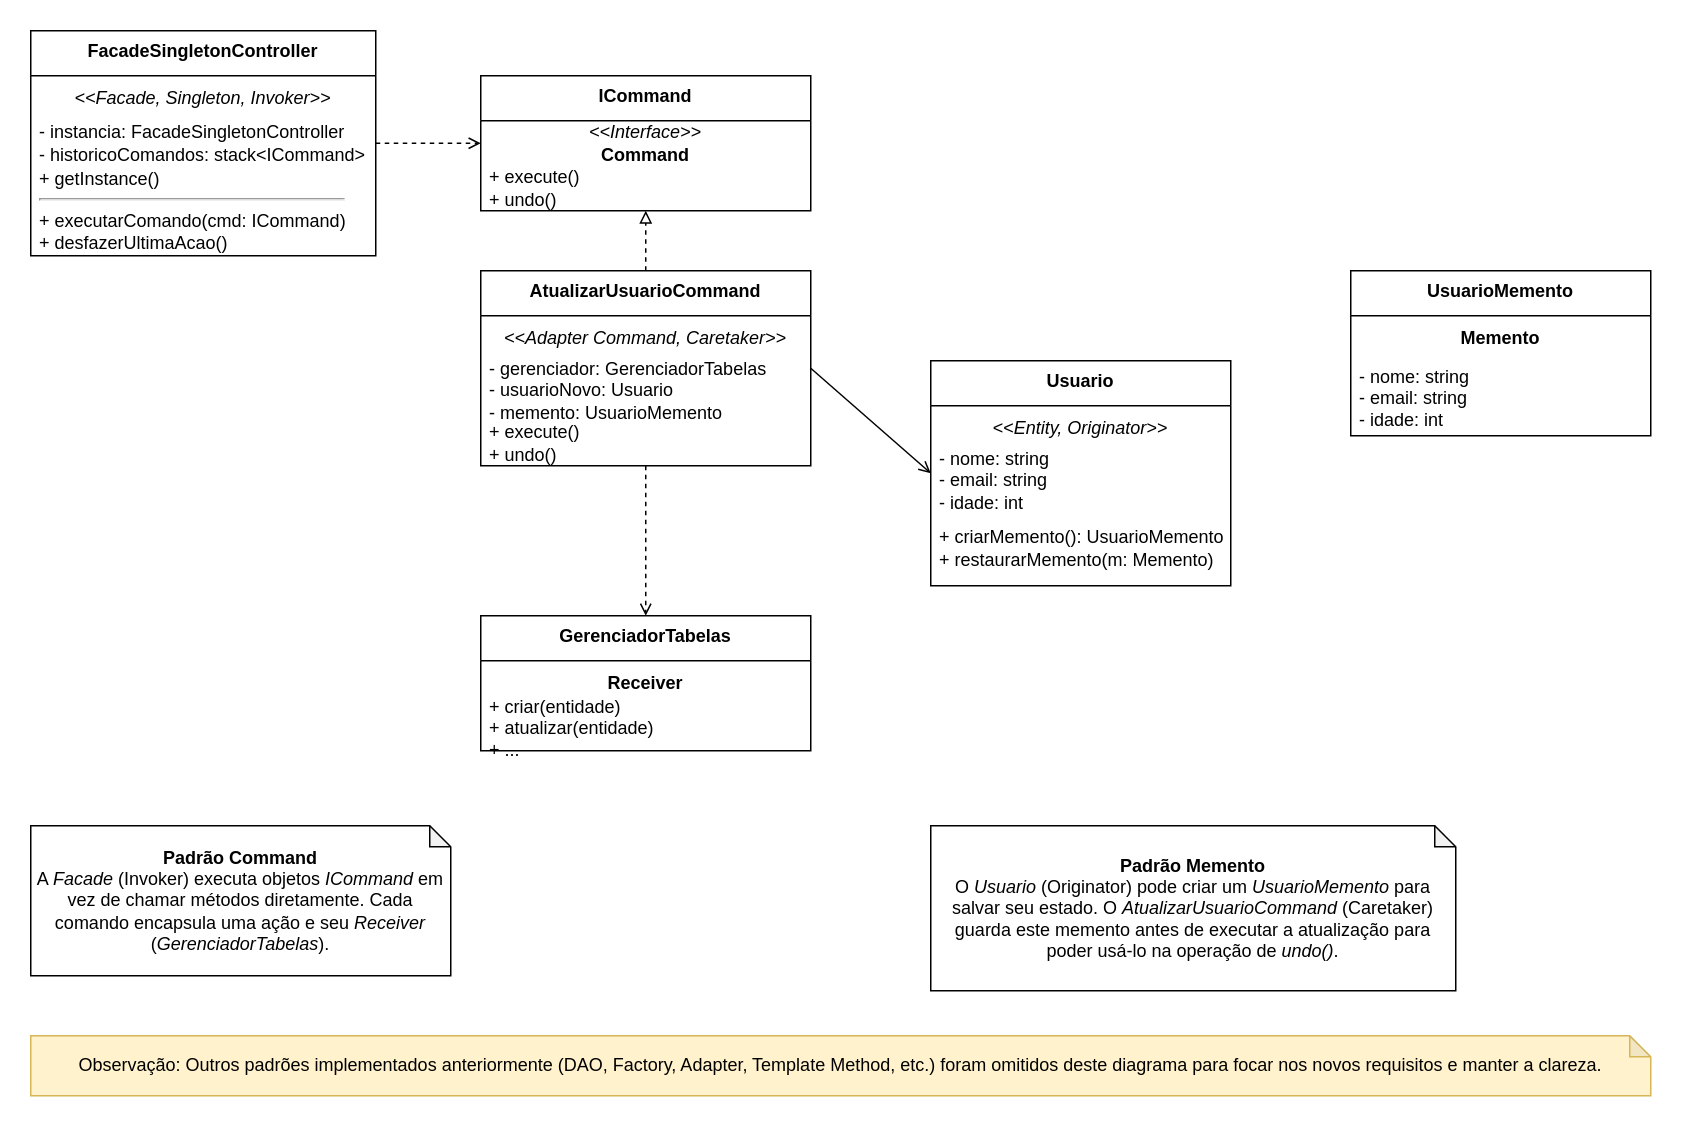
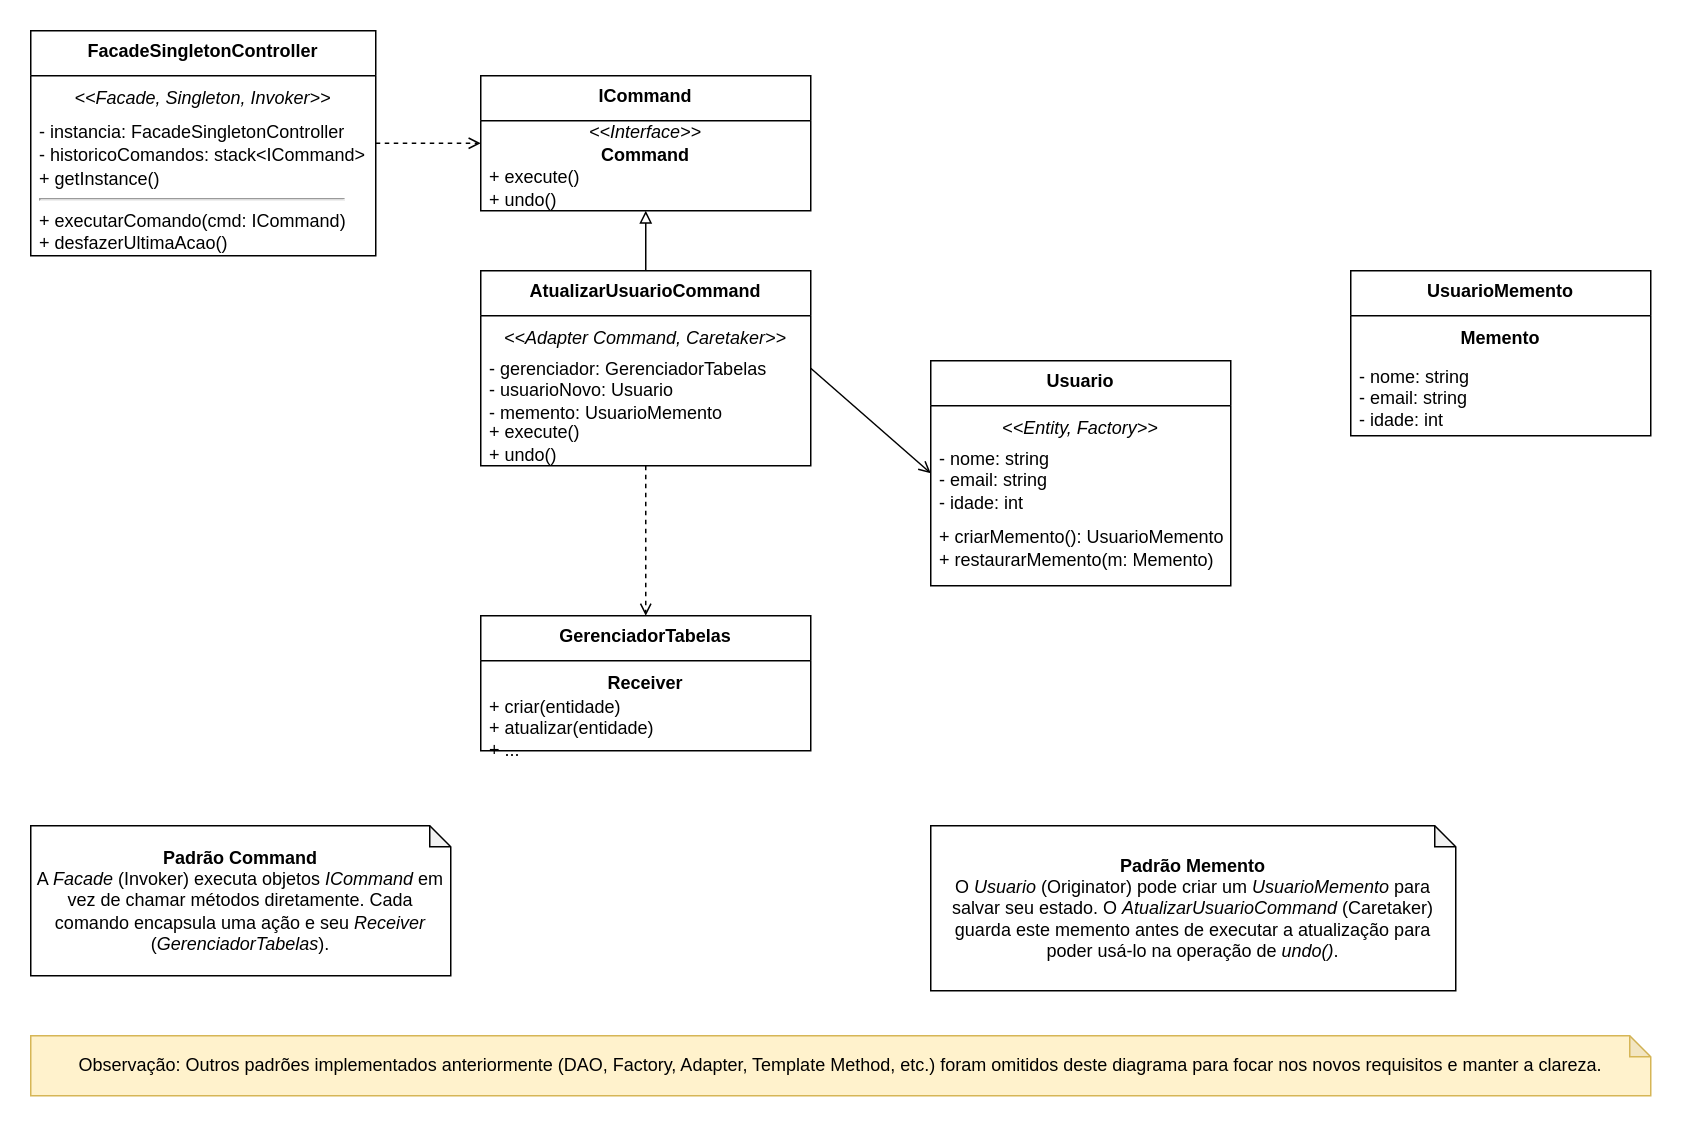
(646, 245) -> (646, 245)
(1081, 428) -> (1081, 428)
